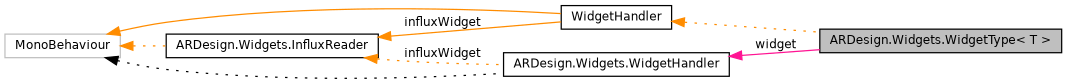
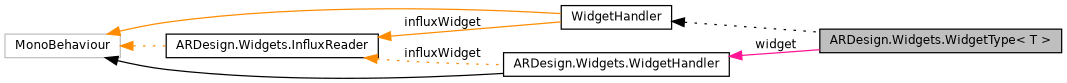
(752, 27) -> (752, 27)
(310, 78) -> (310, 78)
